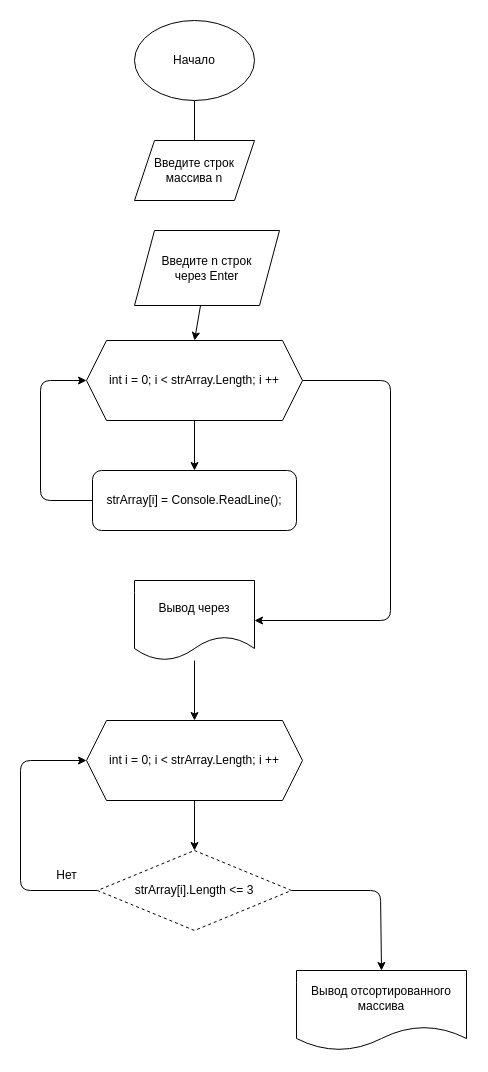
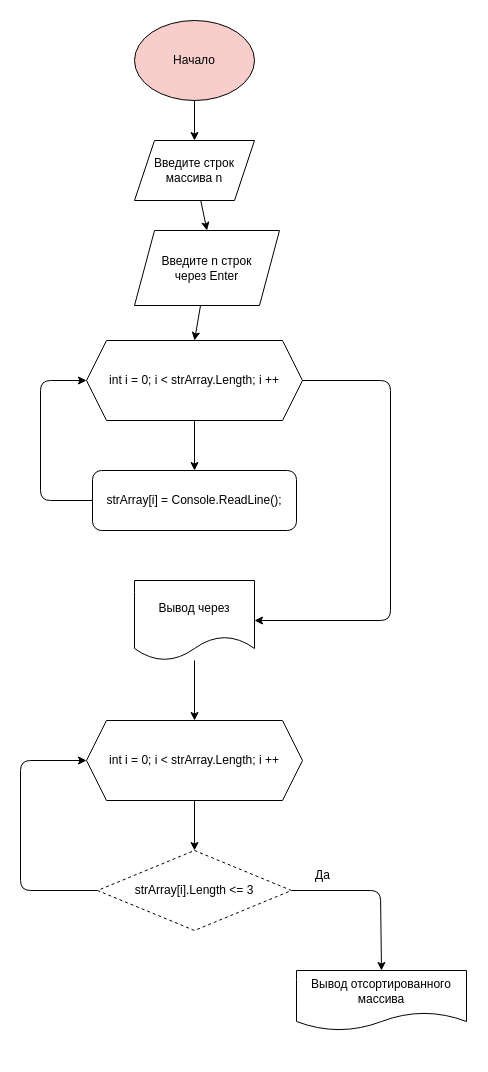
(195, 61) -> (195, 61)
(195, 135) -> (195, 132)
none -> (203, 212)
(67, 876) -> none
none -> (323, 876)
(382, 1011) -> (382, 1001)
